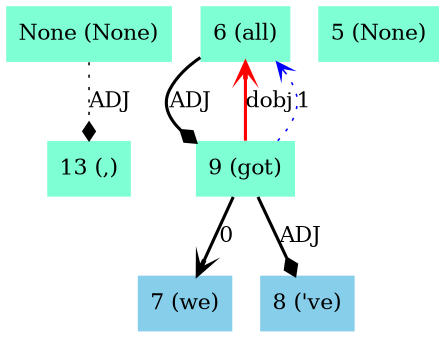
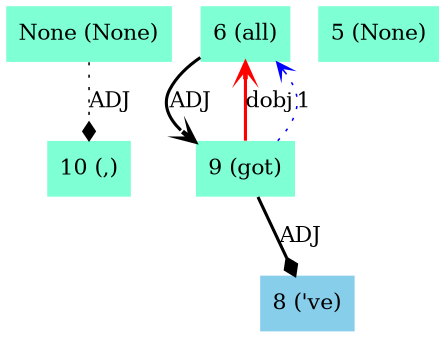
(169, 90) -> (169, 90)
(89, 169) -> (89, 169)
(185, 304) -> none
